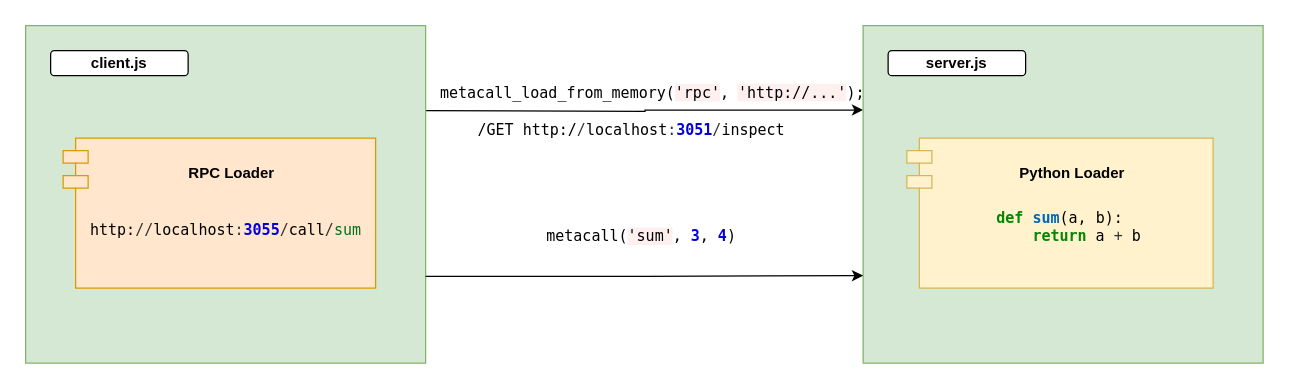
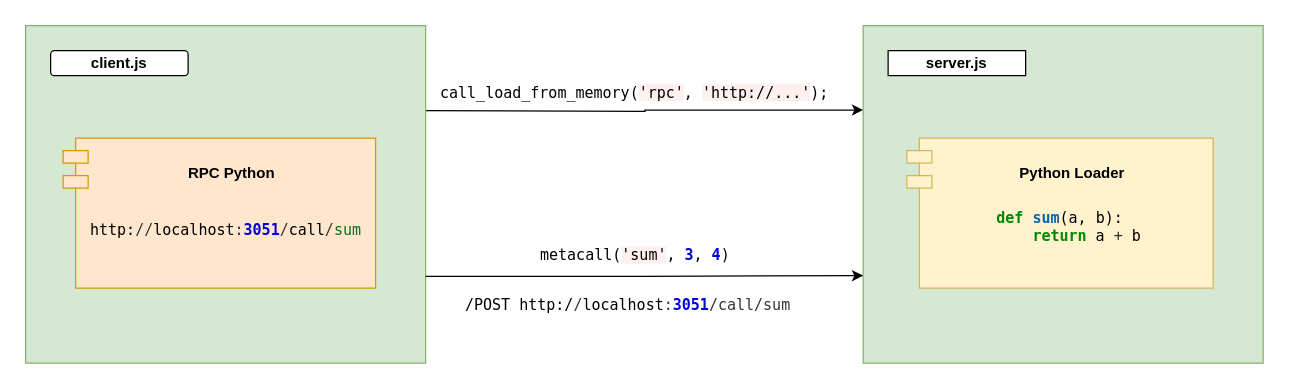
(957, 63) -> (957, 63)
(611, 93) -> (594, 93)
(632, 132) -> none
(231, 173) -> (231, 173)
(205, 231) -> (205, 231)
(638, 238) -> (632, 257)
none -> (626, 307)
